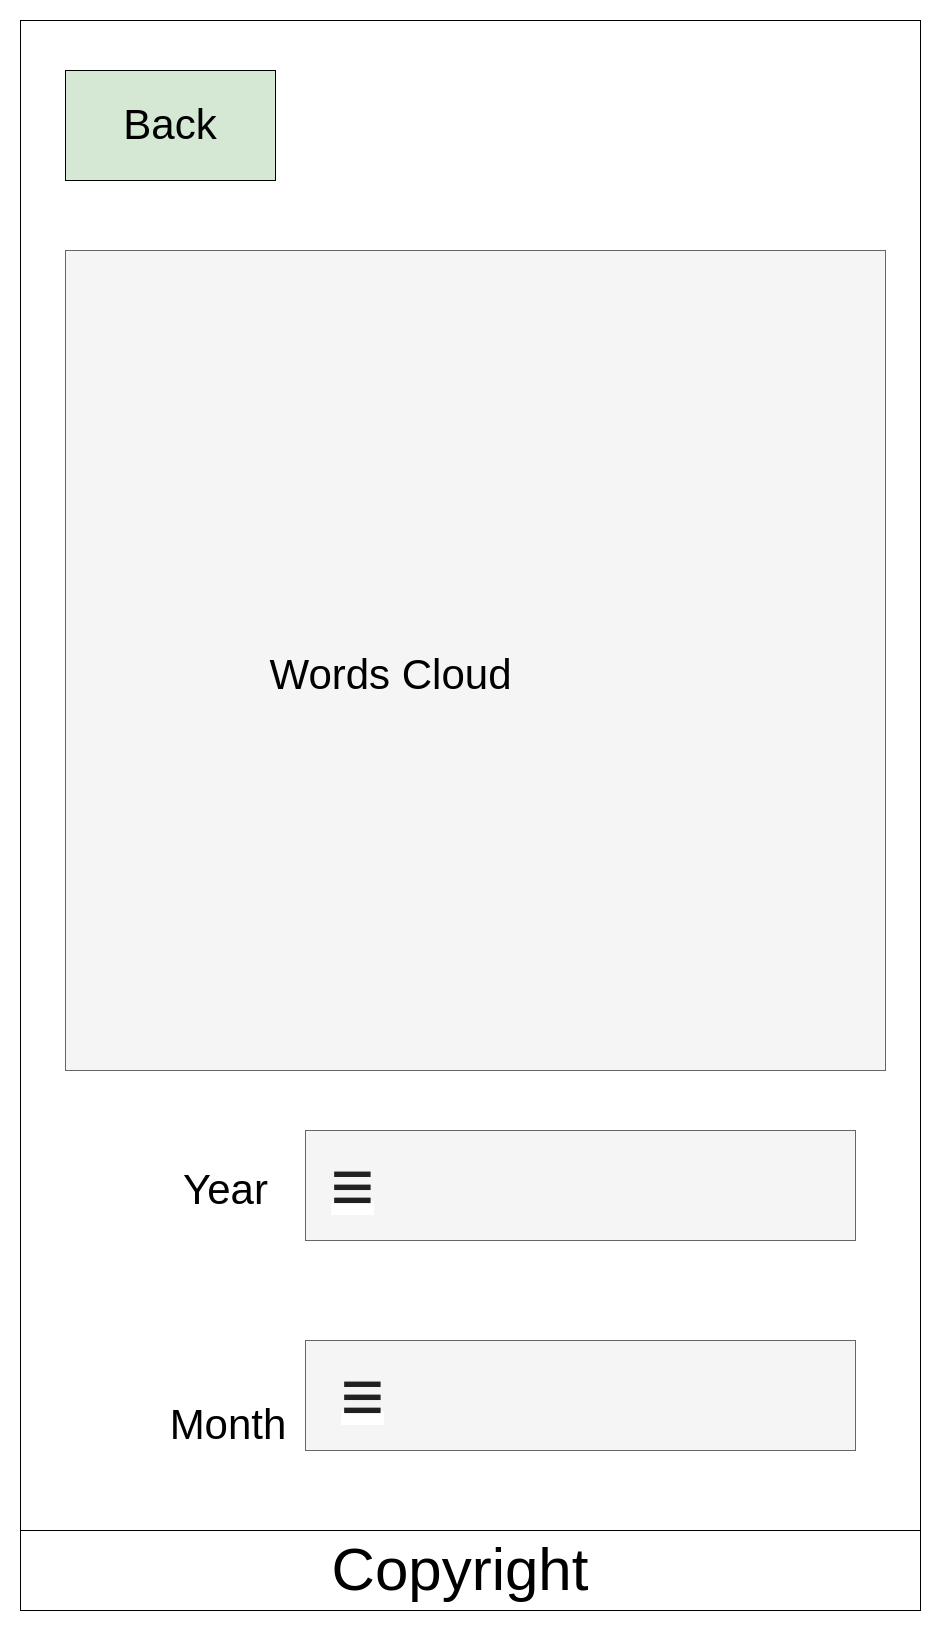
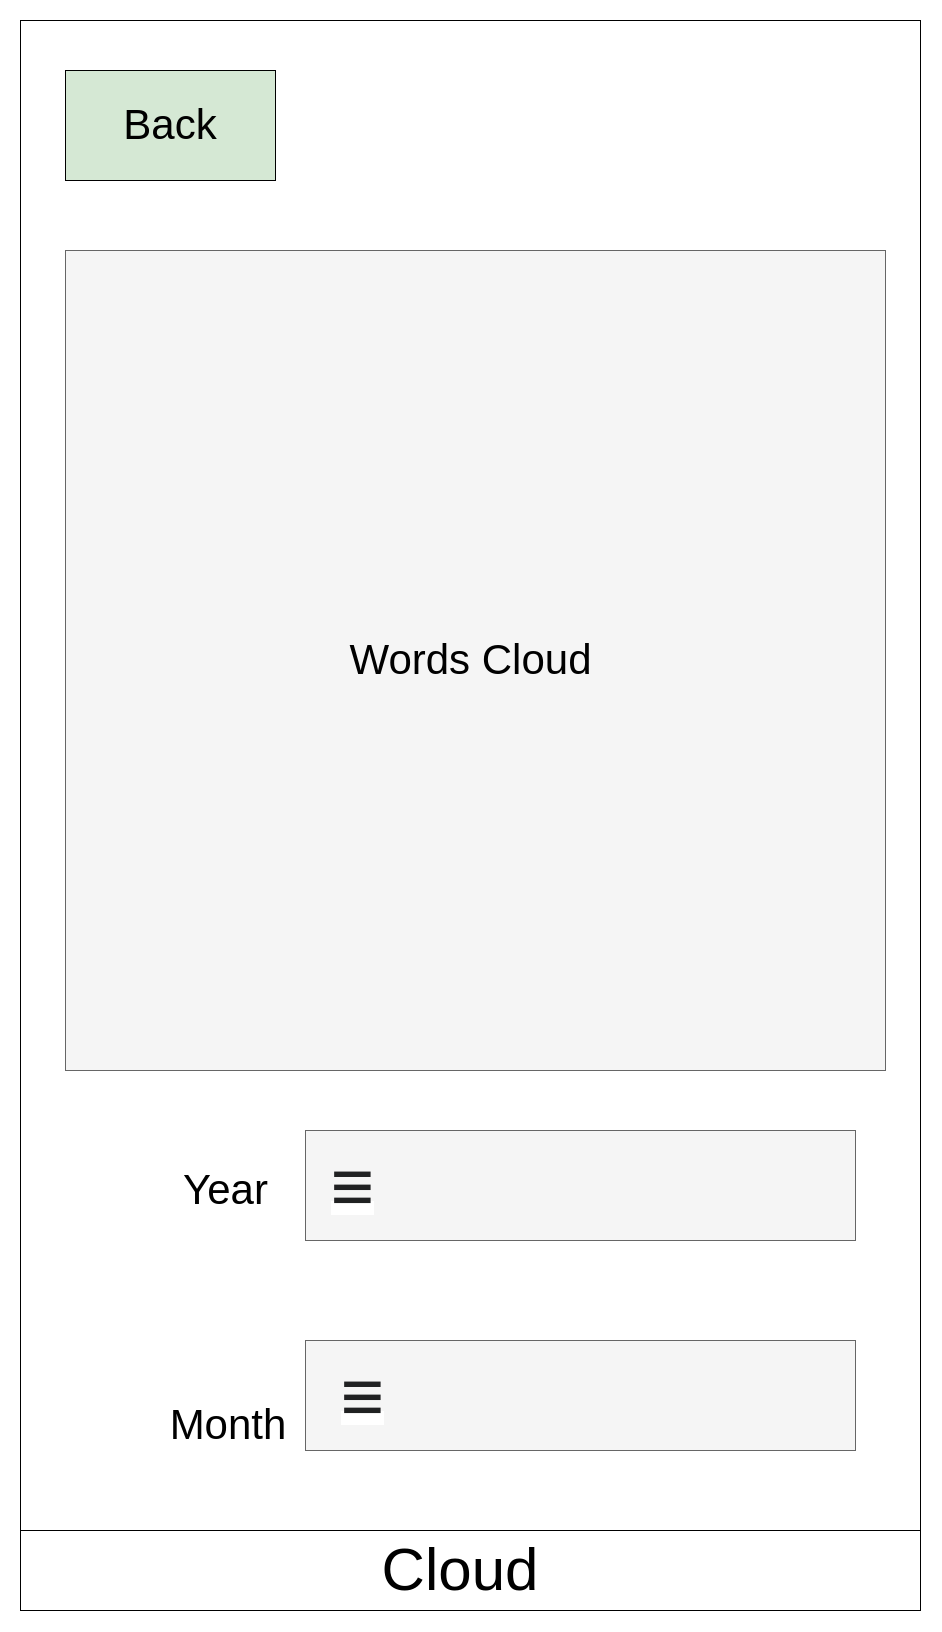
(391, 676) -> (471, 661)
(461, 1564) -> (461, 1564)
